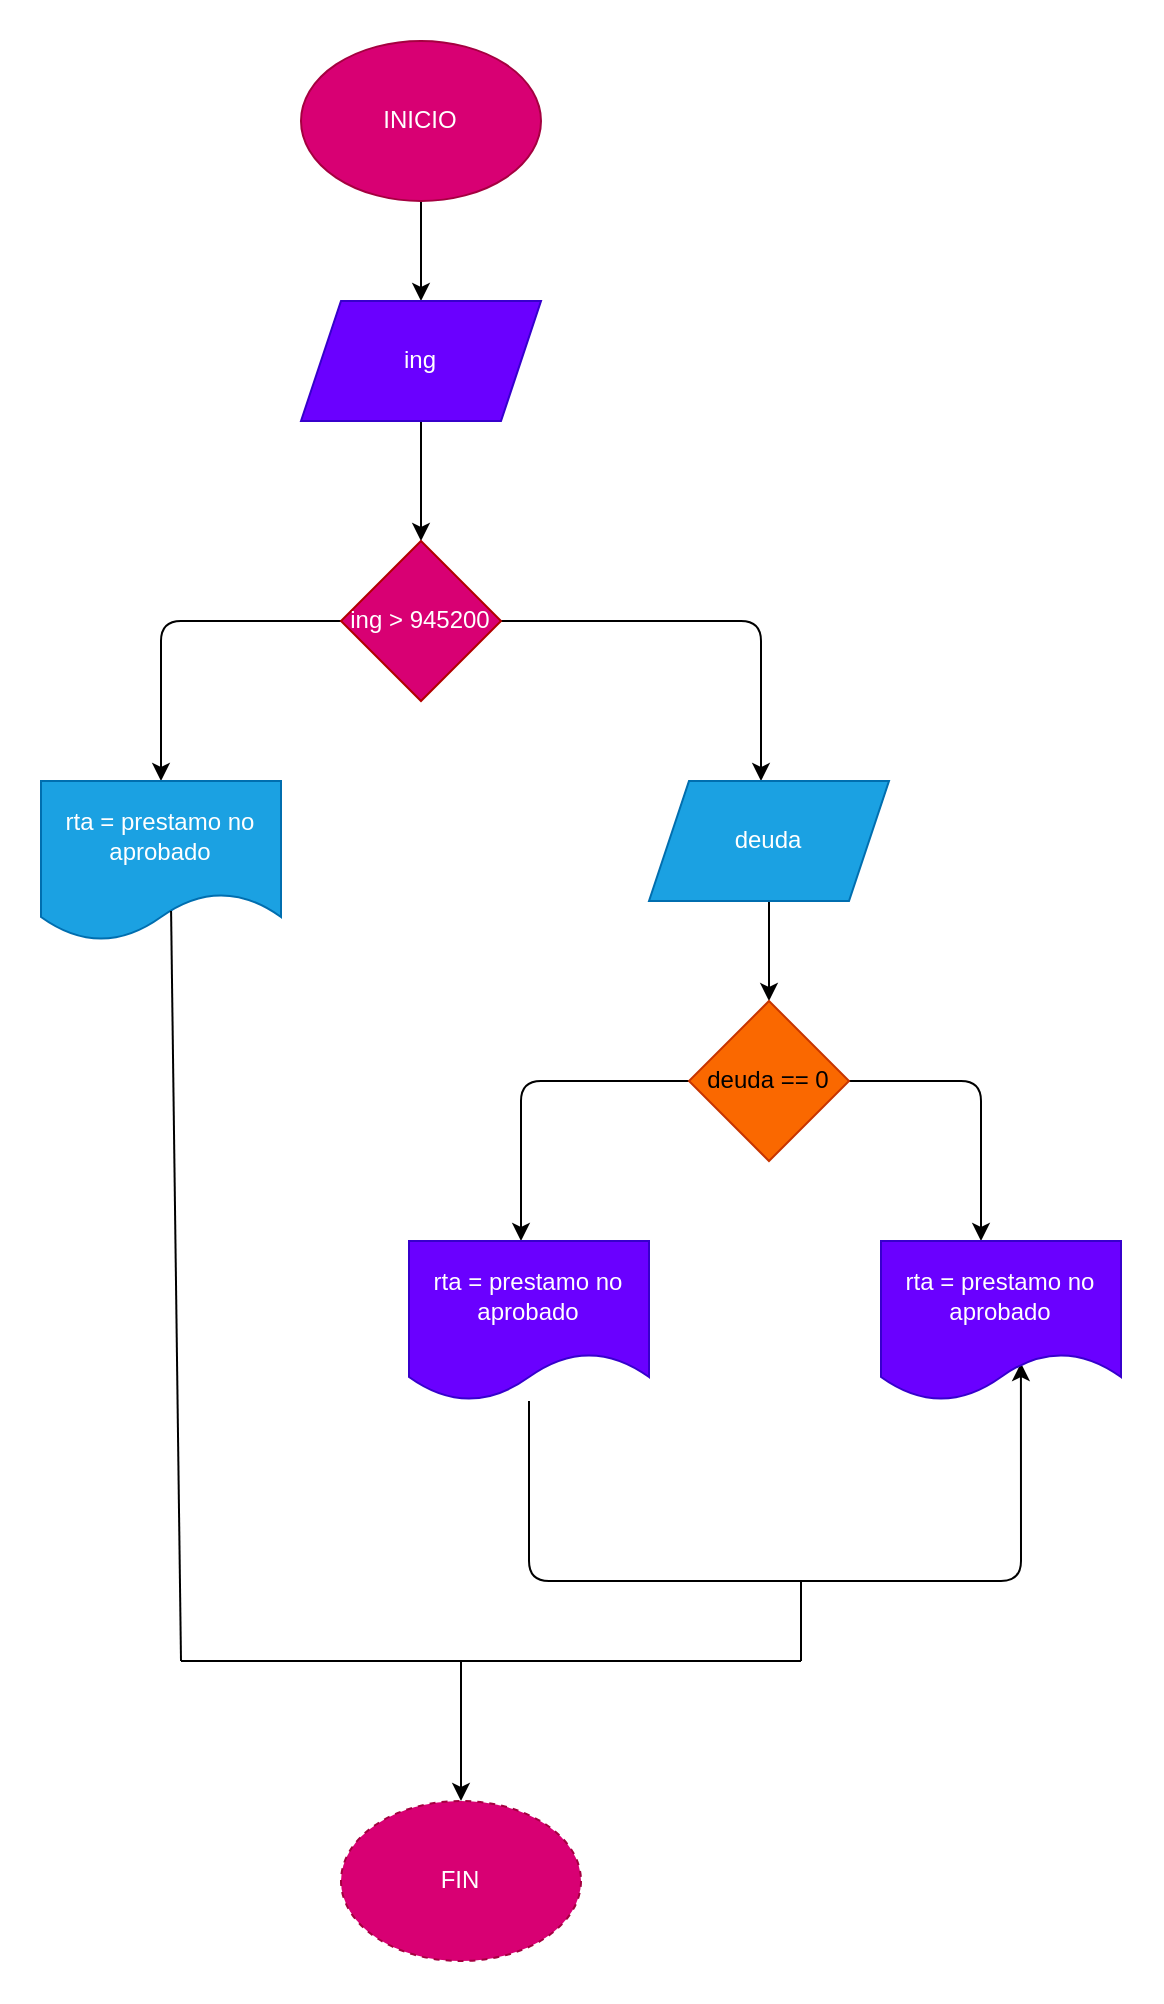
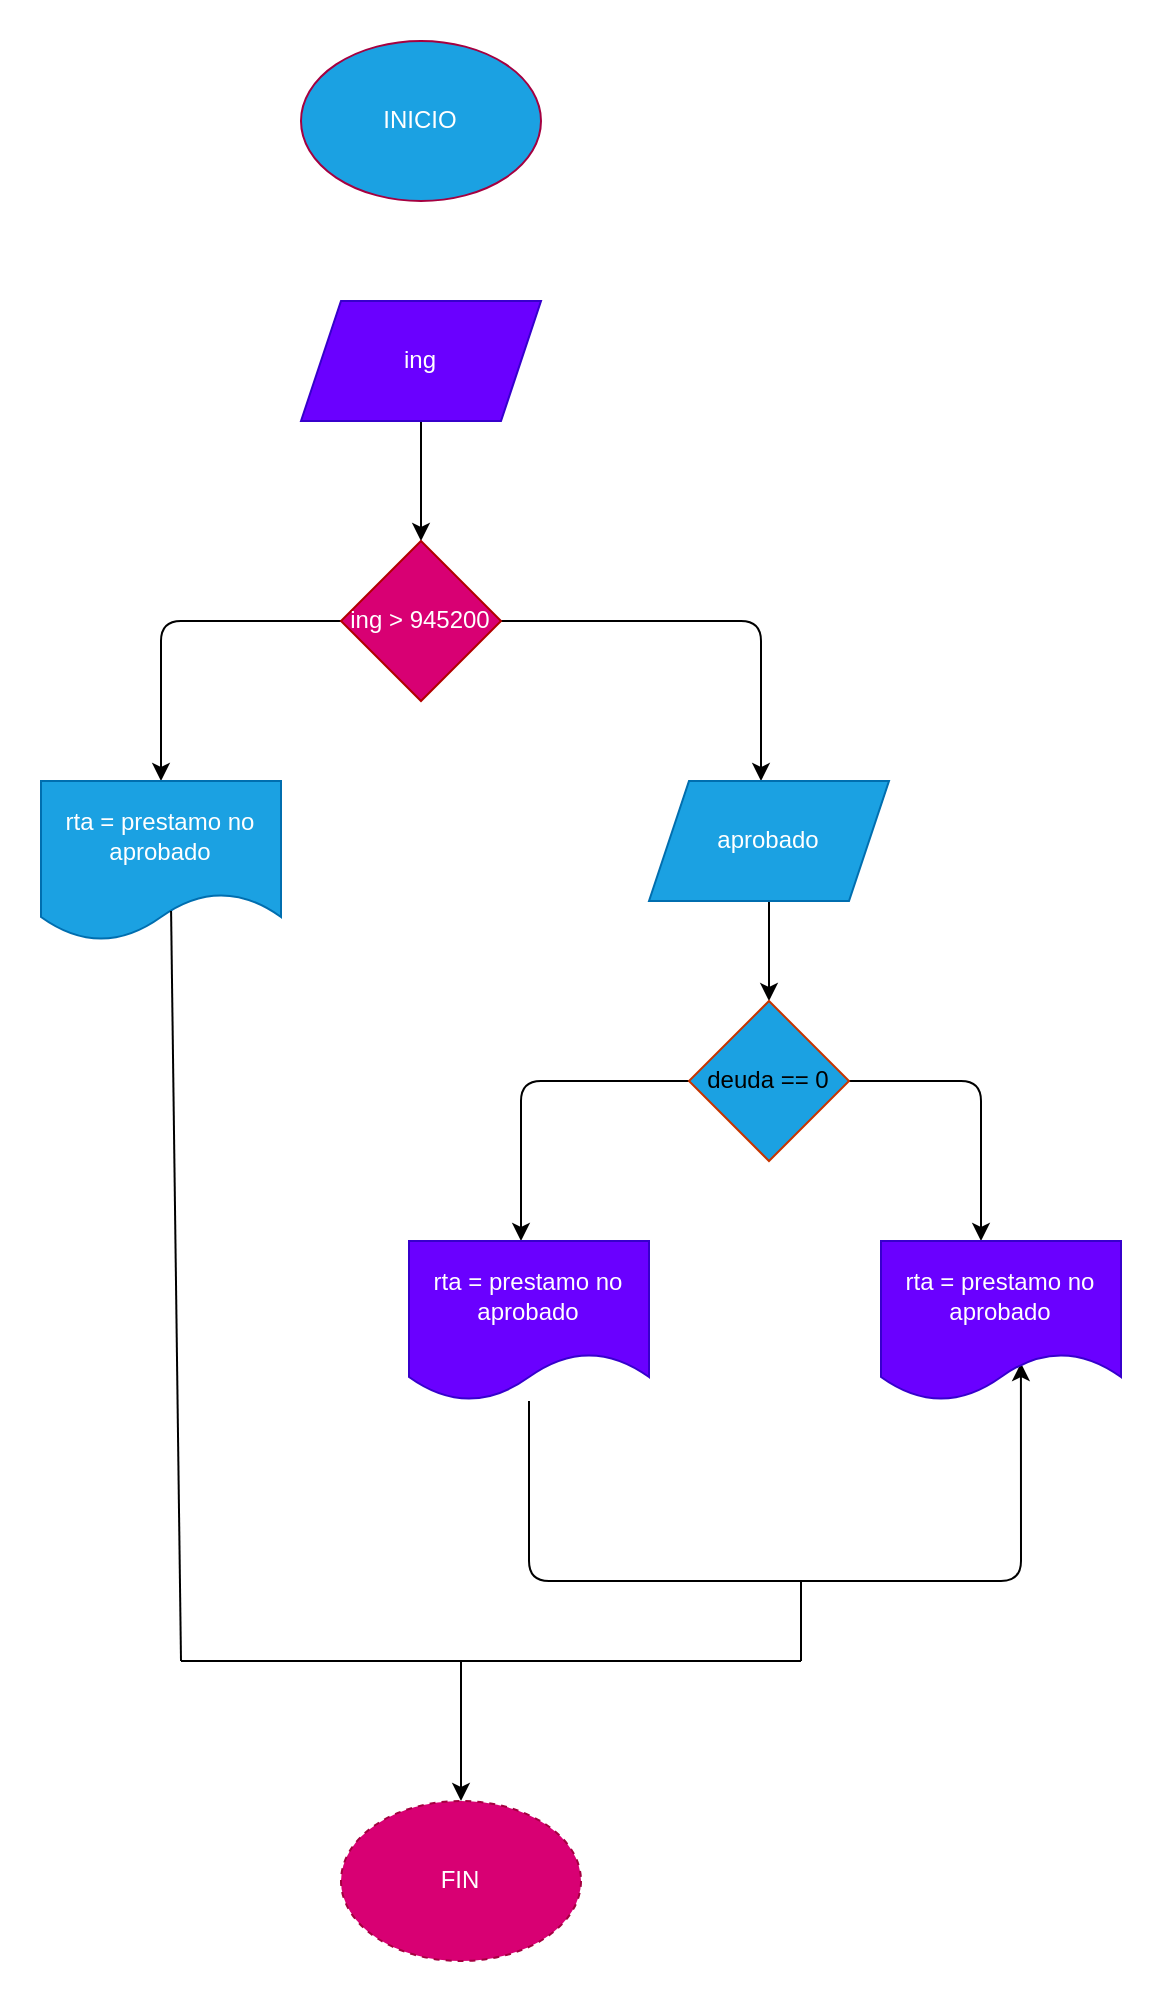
(421, 121) -> (421, 121)
(421, 244) -> none
(769, 841) -> (769, 841)
(769, 1081) -> (769, 1081)
